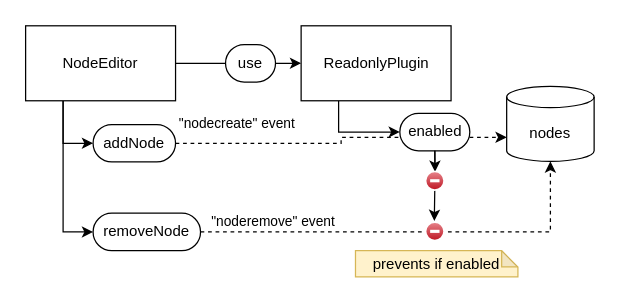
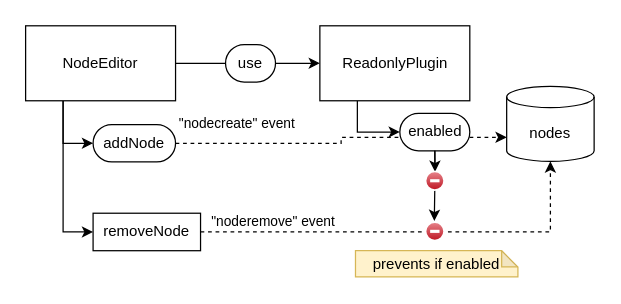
(376, 63) -> (395, 63)
(147, 232) -> (147, 232)
